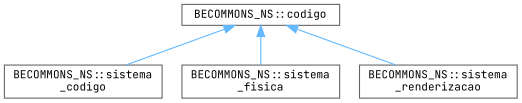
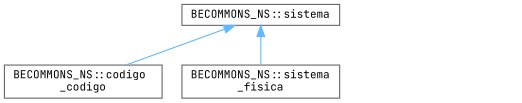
(261, 15) -> (261, 15)
(83, 82) -> (83, 82)
(438, 82) -> none
